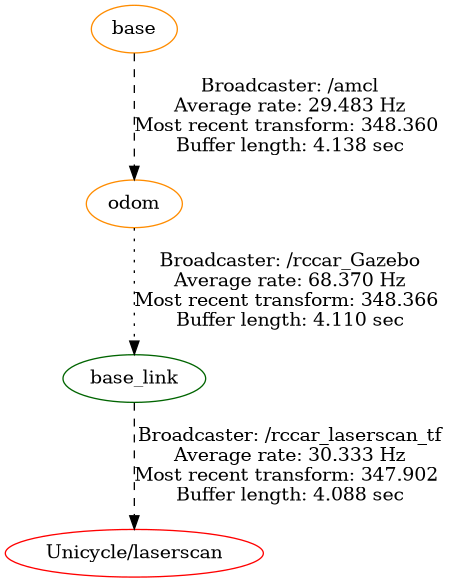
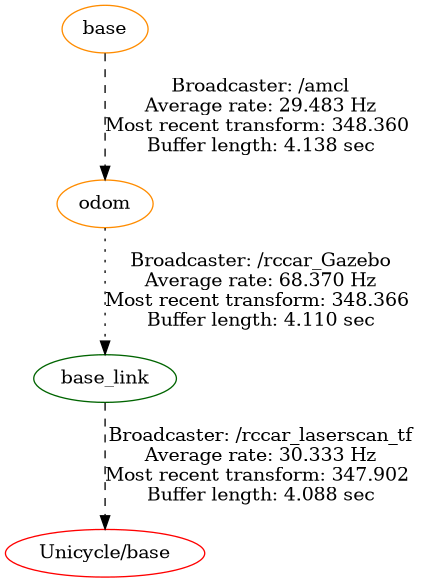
(134, 553) -> (105, 553)
